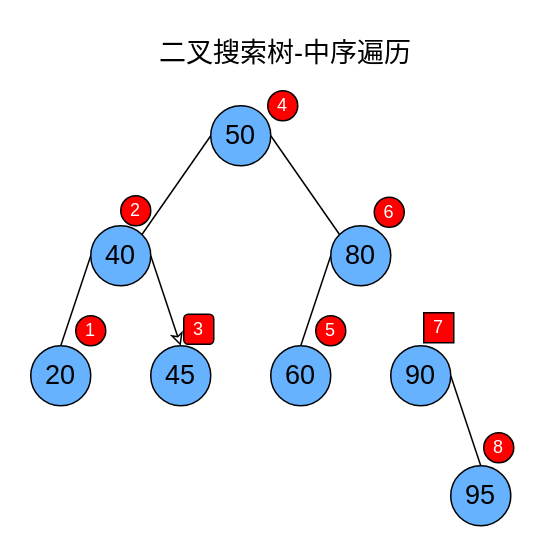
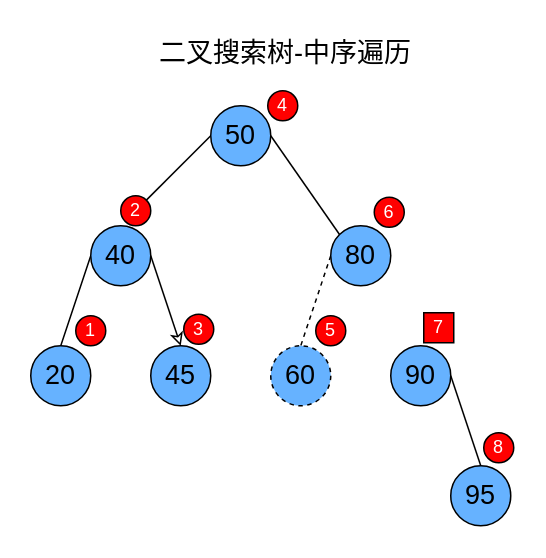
(176, 185) -> (179, 168)
(315, 302) -> (315, 302)
(199, 329) -> (199, 329)
(301, 376) -> (301, 376)
